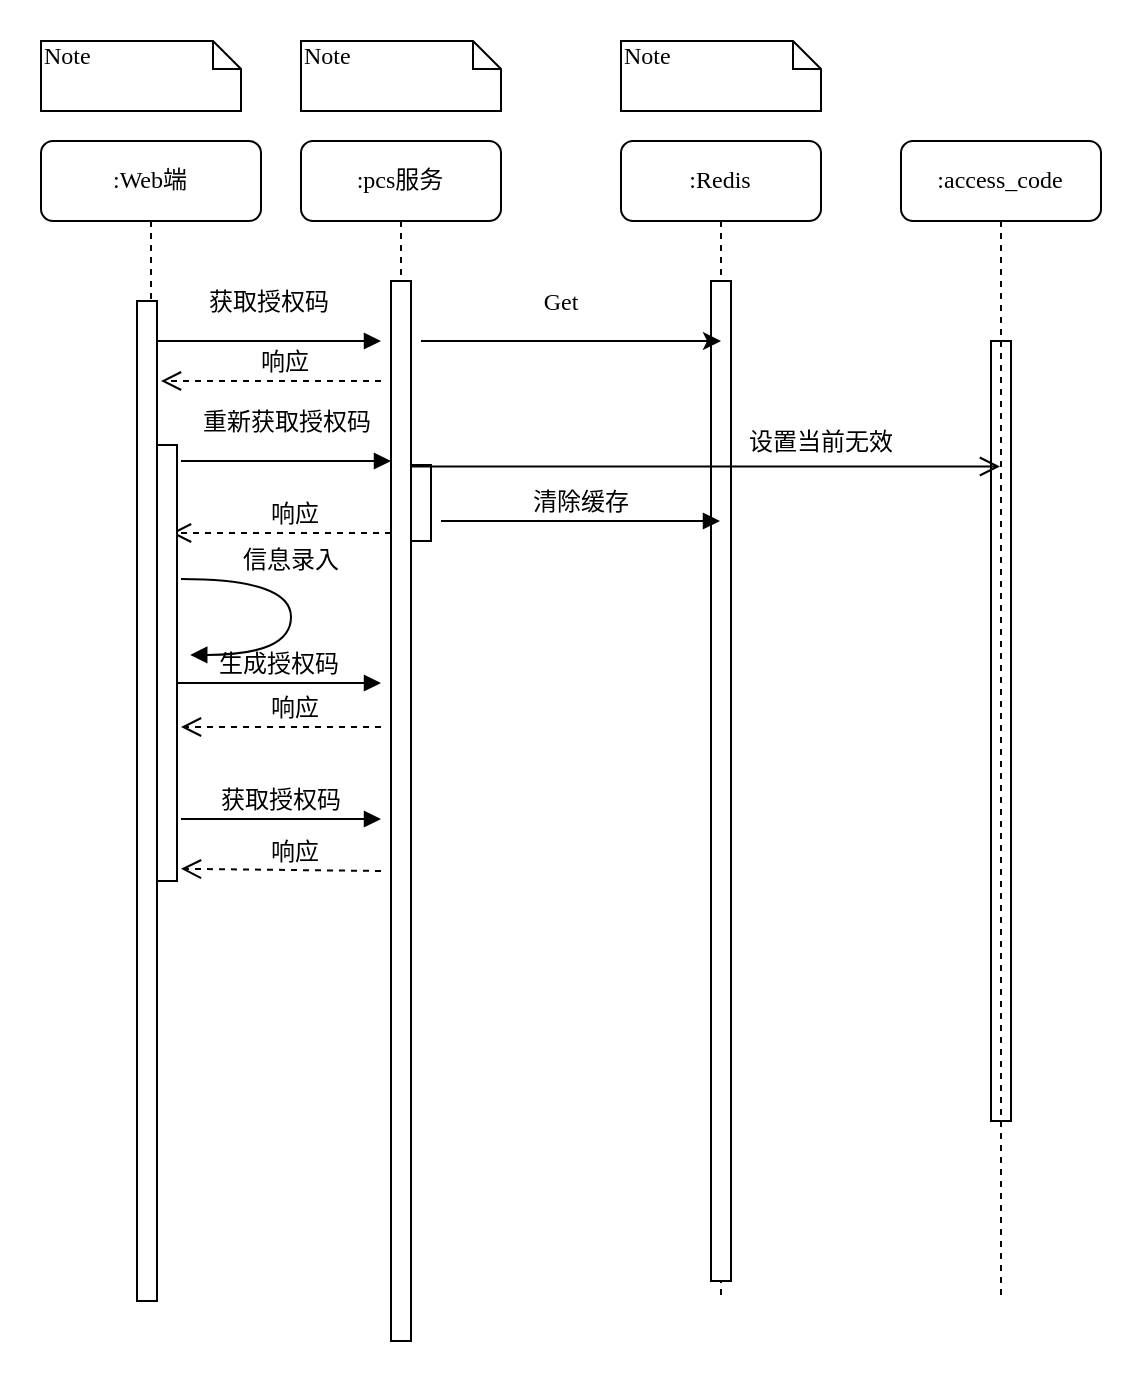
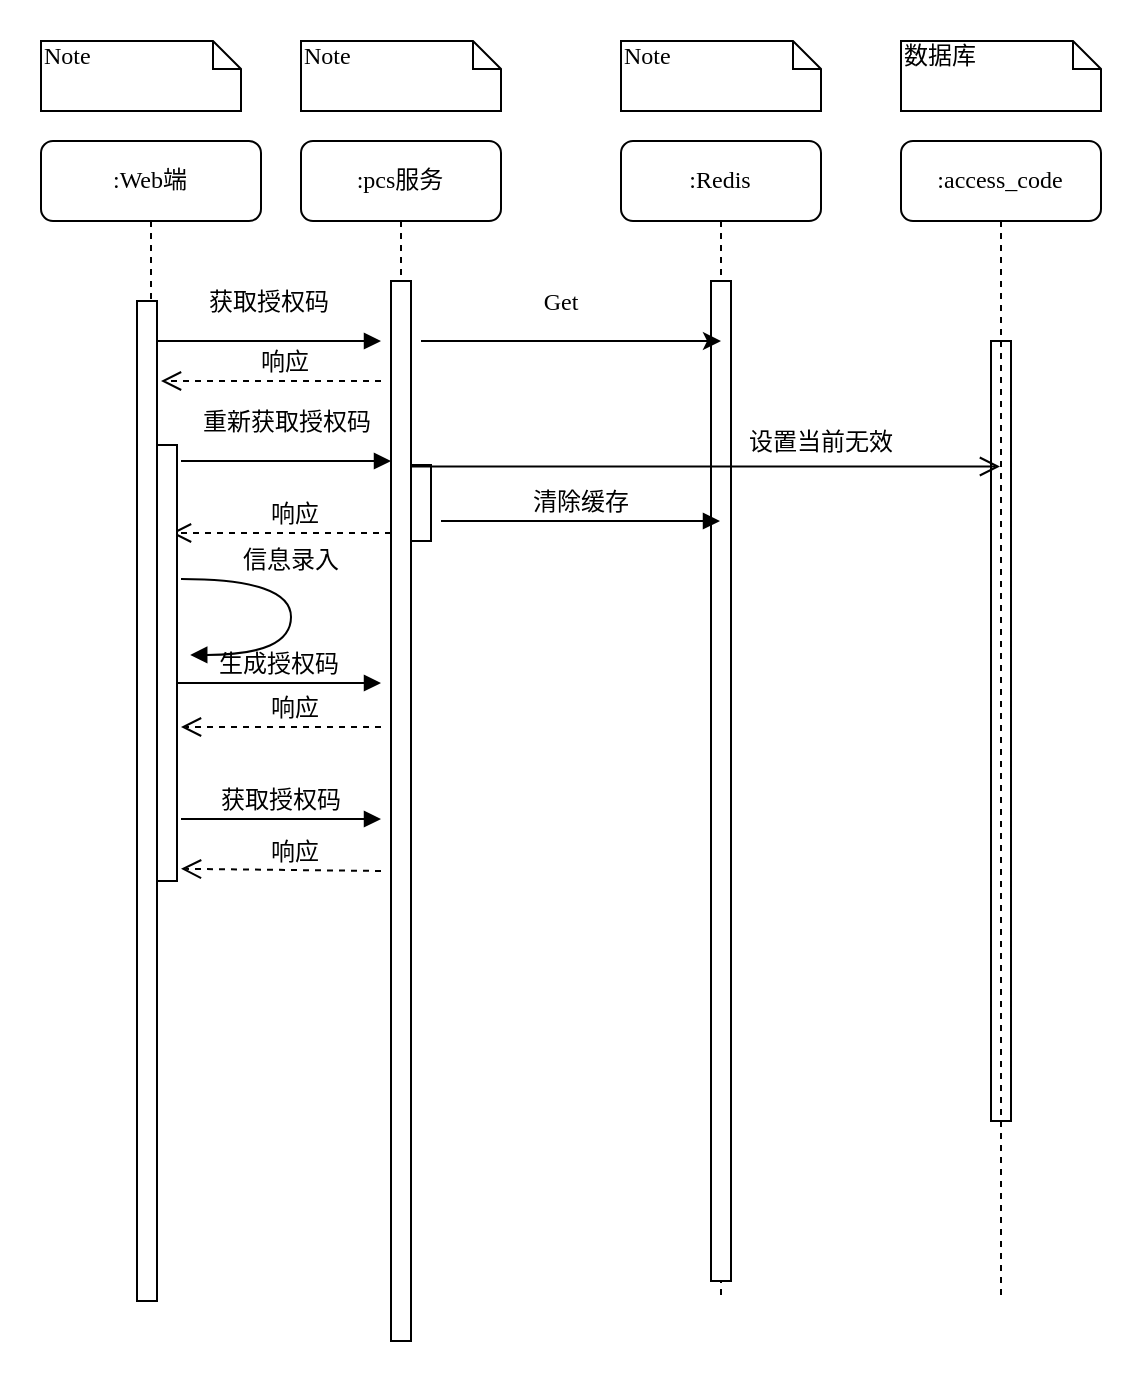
none -> (1001, 76)
